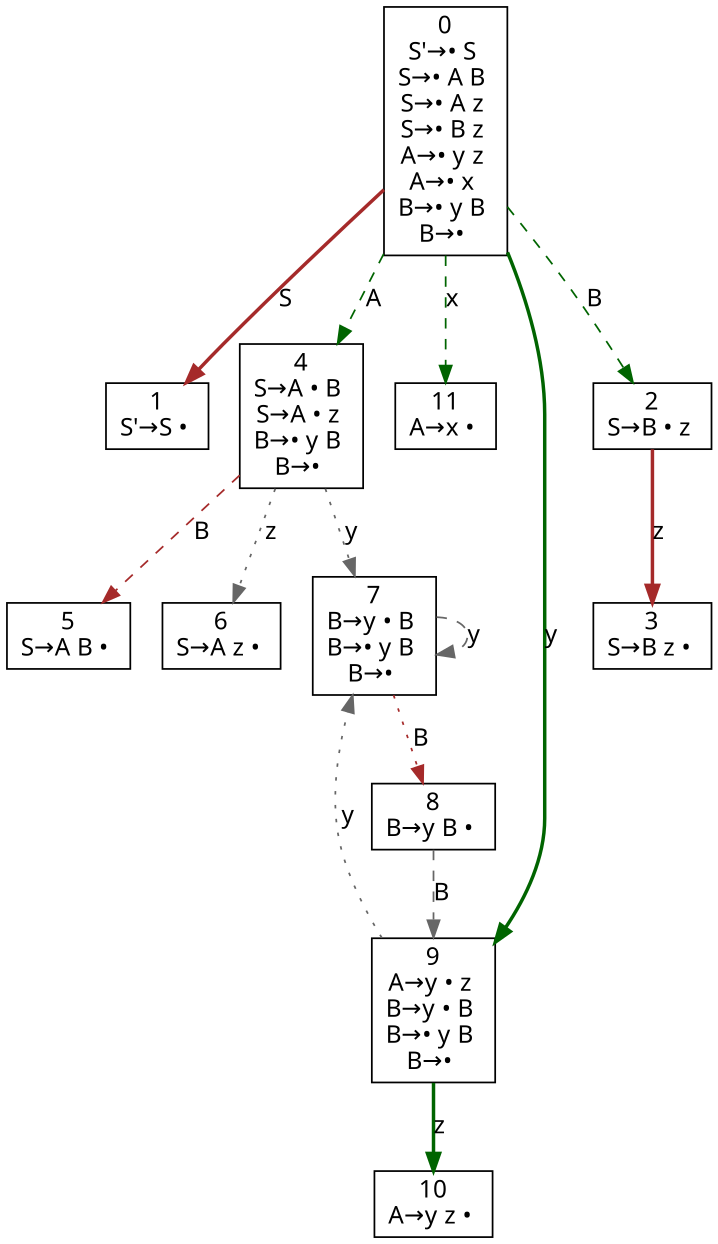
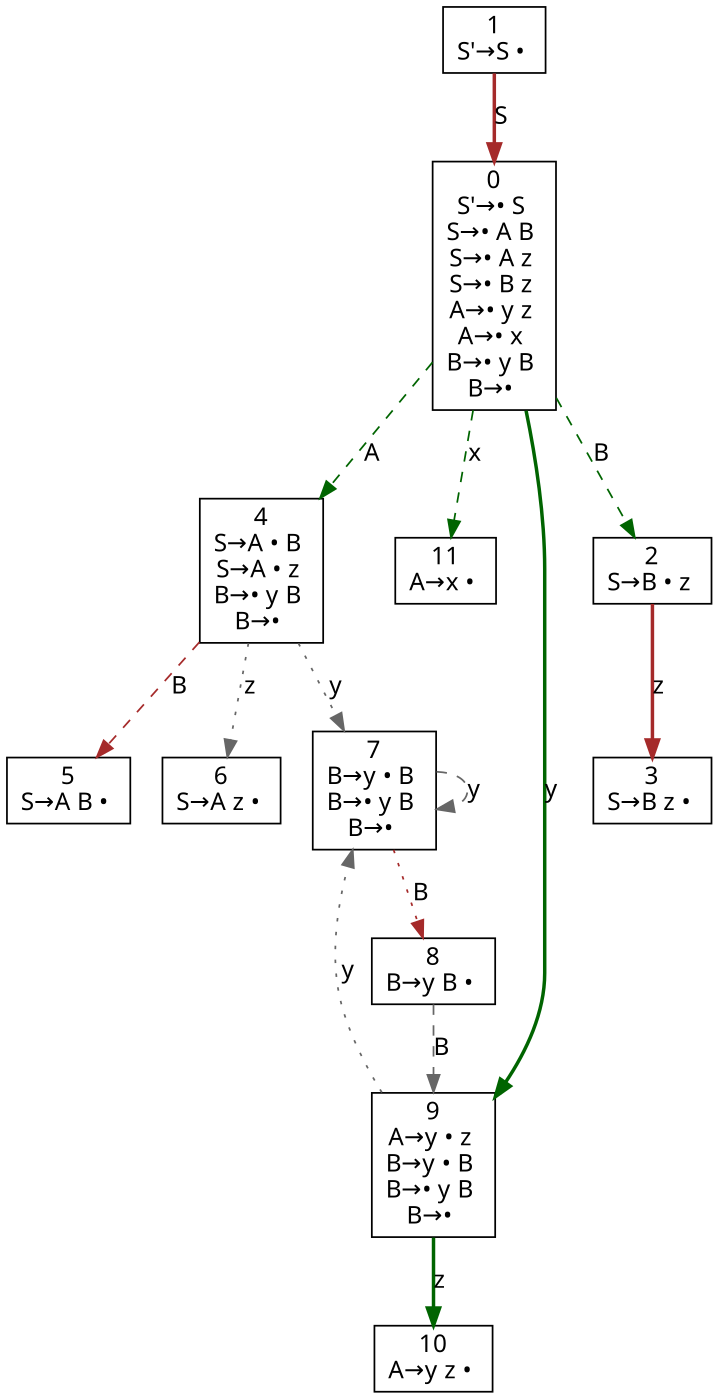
(290, 278) -> (494, 109)
